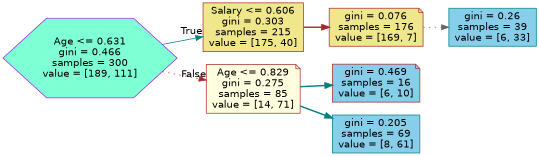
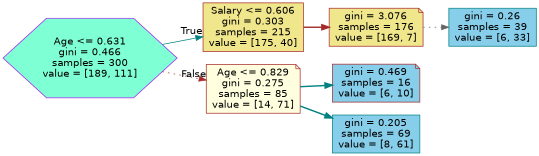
(376, 27) -> (376, 27)
